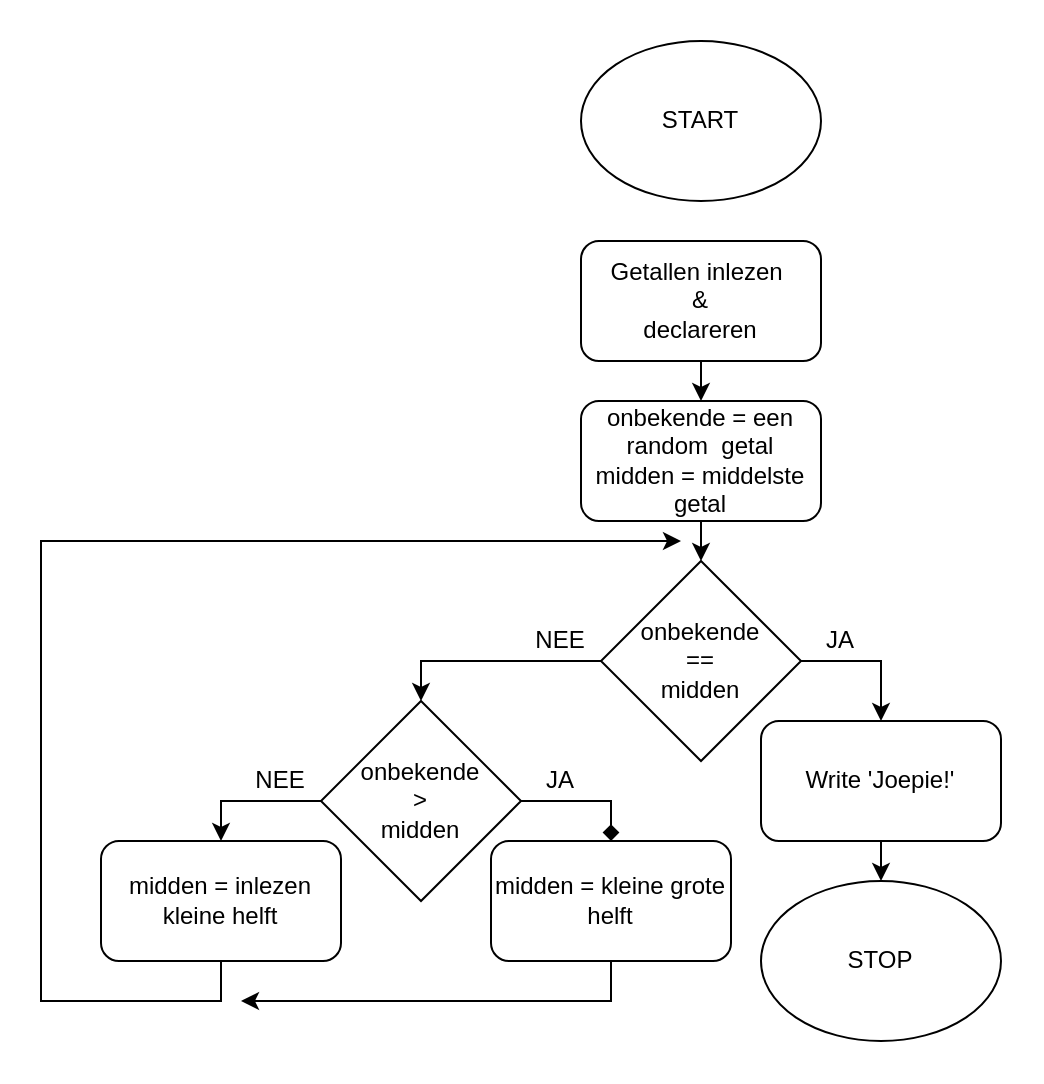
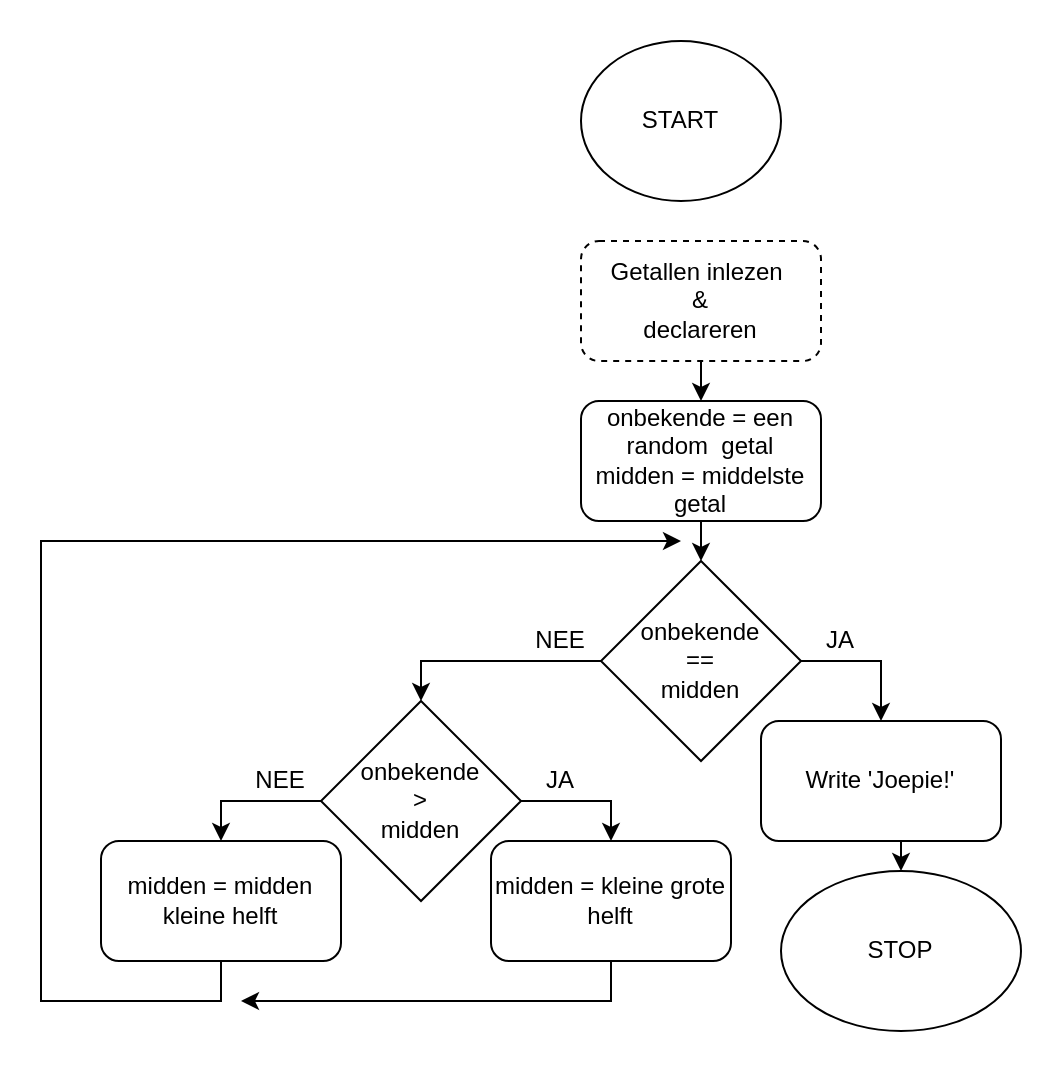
(701, 121) -> (681, 121)
(701, 301) -> (701, 301)
(611, 825) -> (611, 826)
(221, 901) -> (221, 901)
(881, 961) -> (901, 951)
